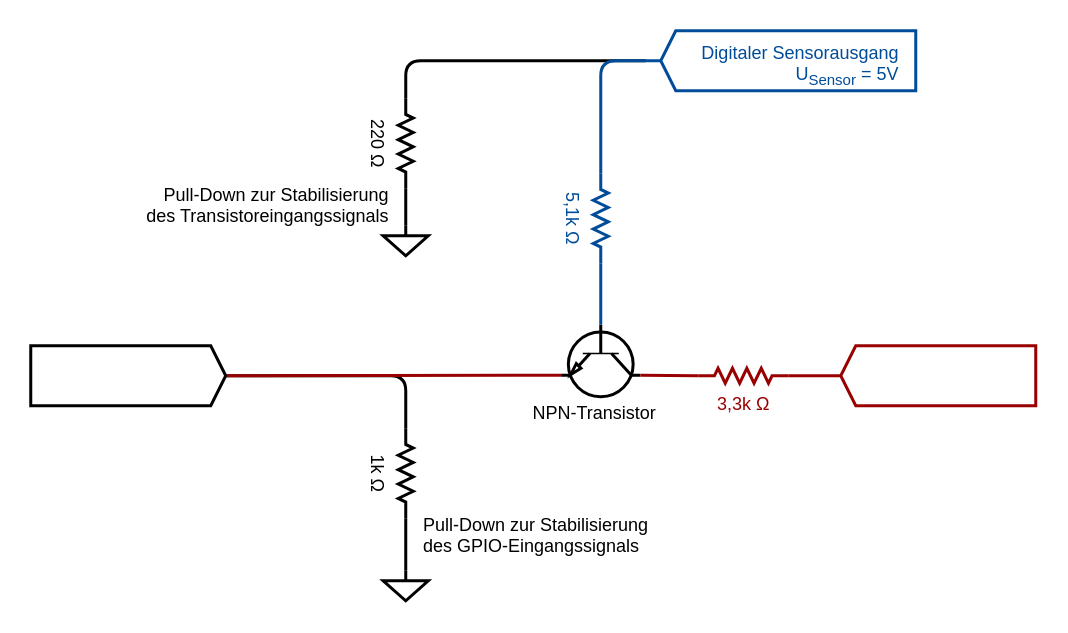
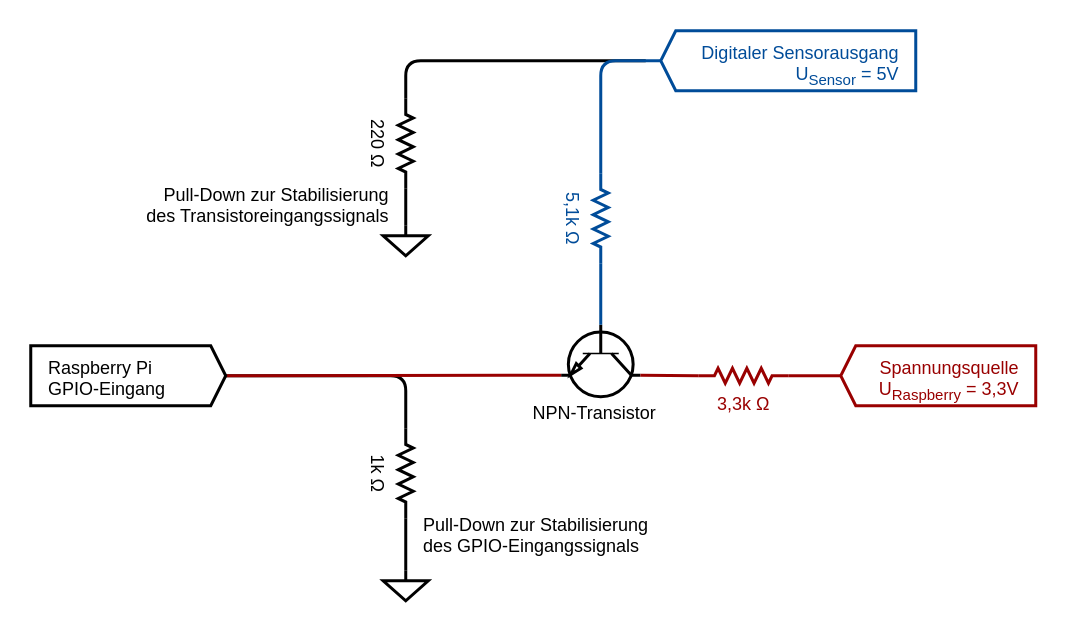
none -> (121, 376)
none -> (938, 376)
